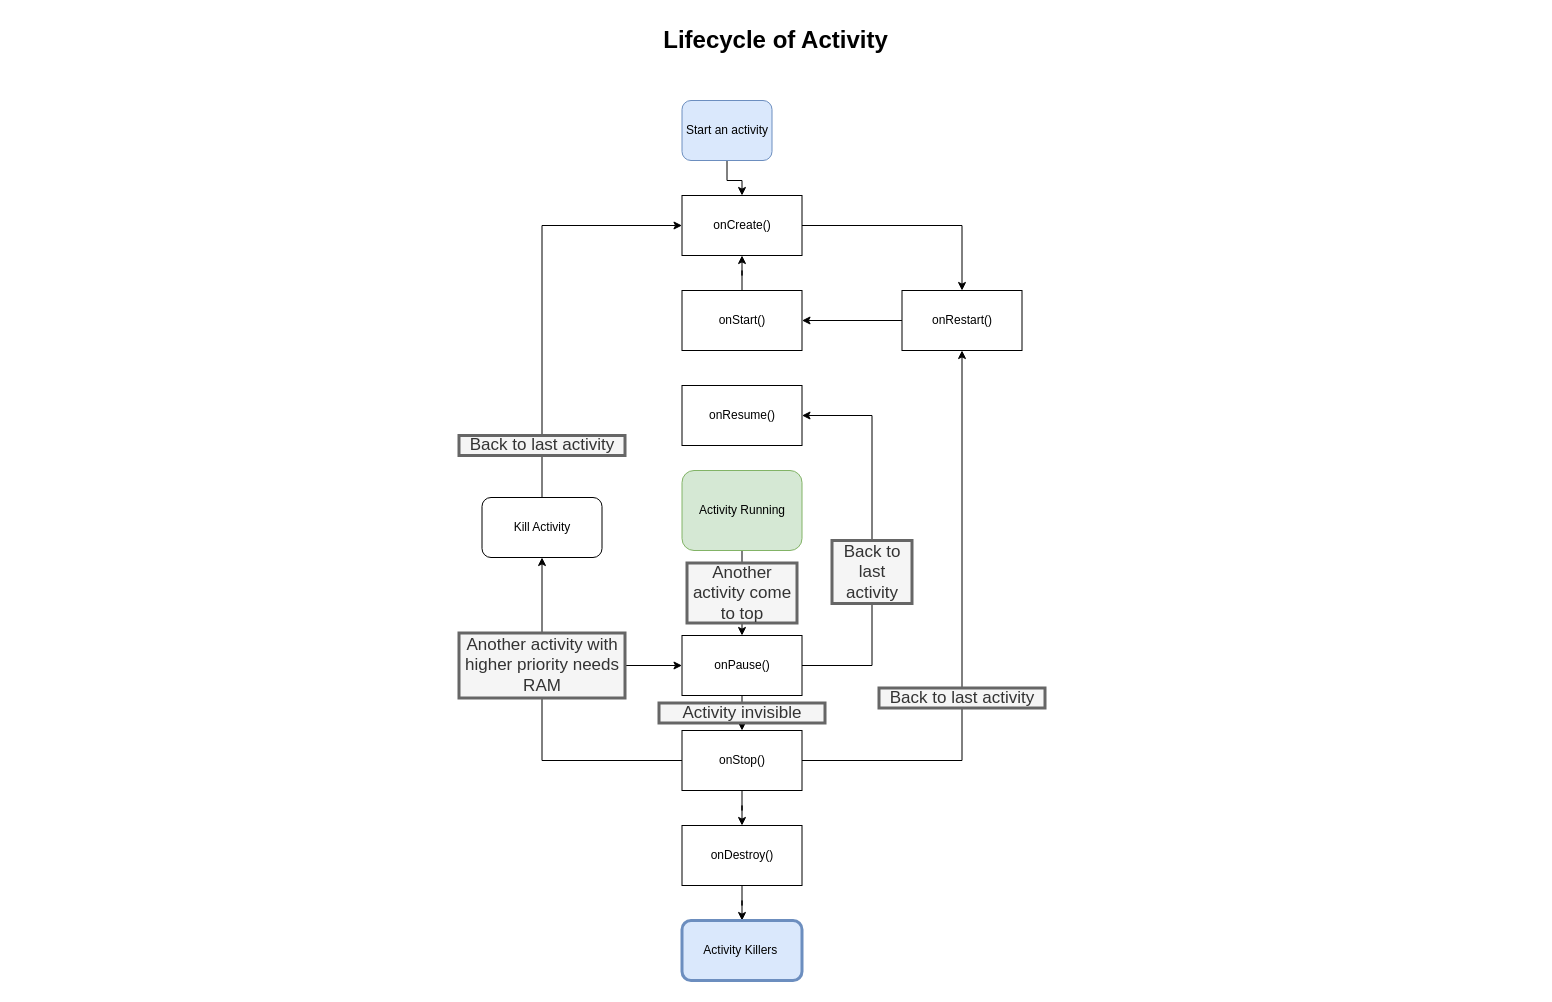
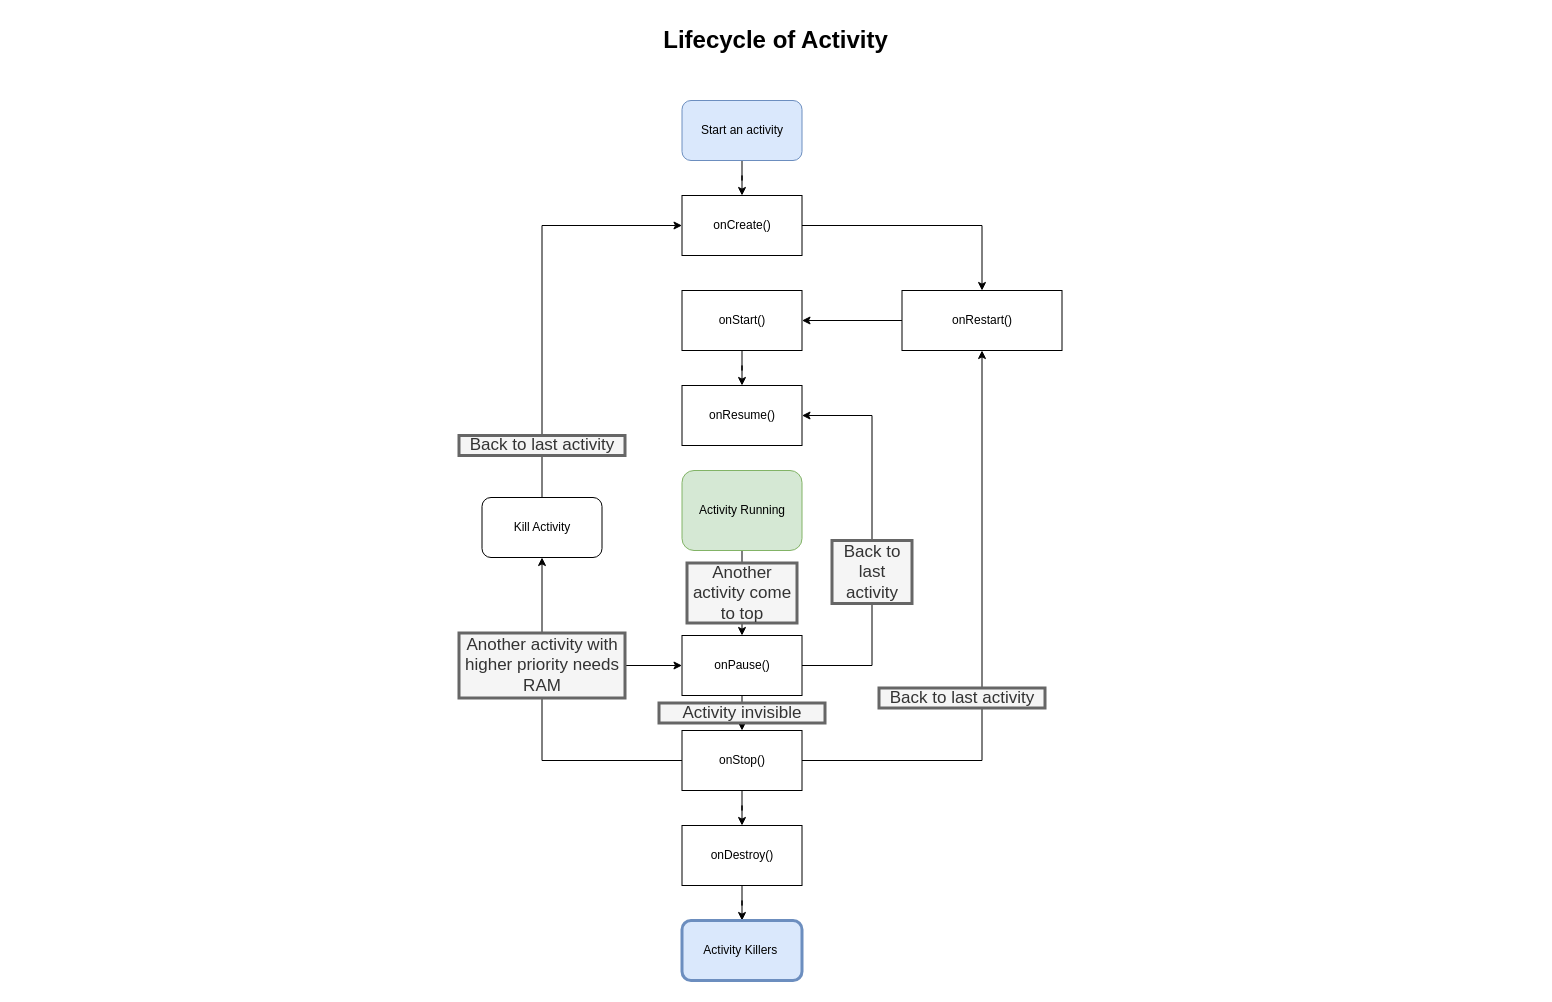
(727, 131) -> (742, 131)
(742, 272) -> (742, 370)
(962, 321) -> (982, 321)
